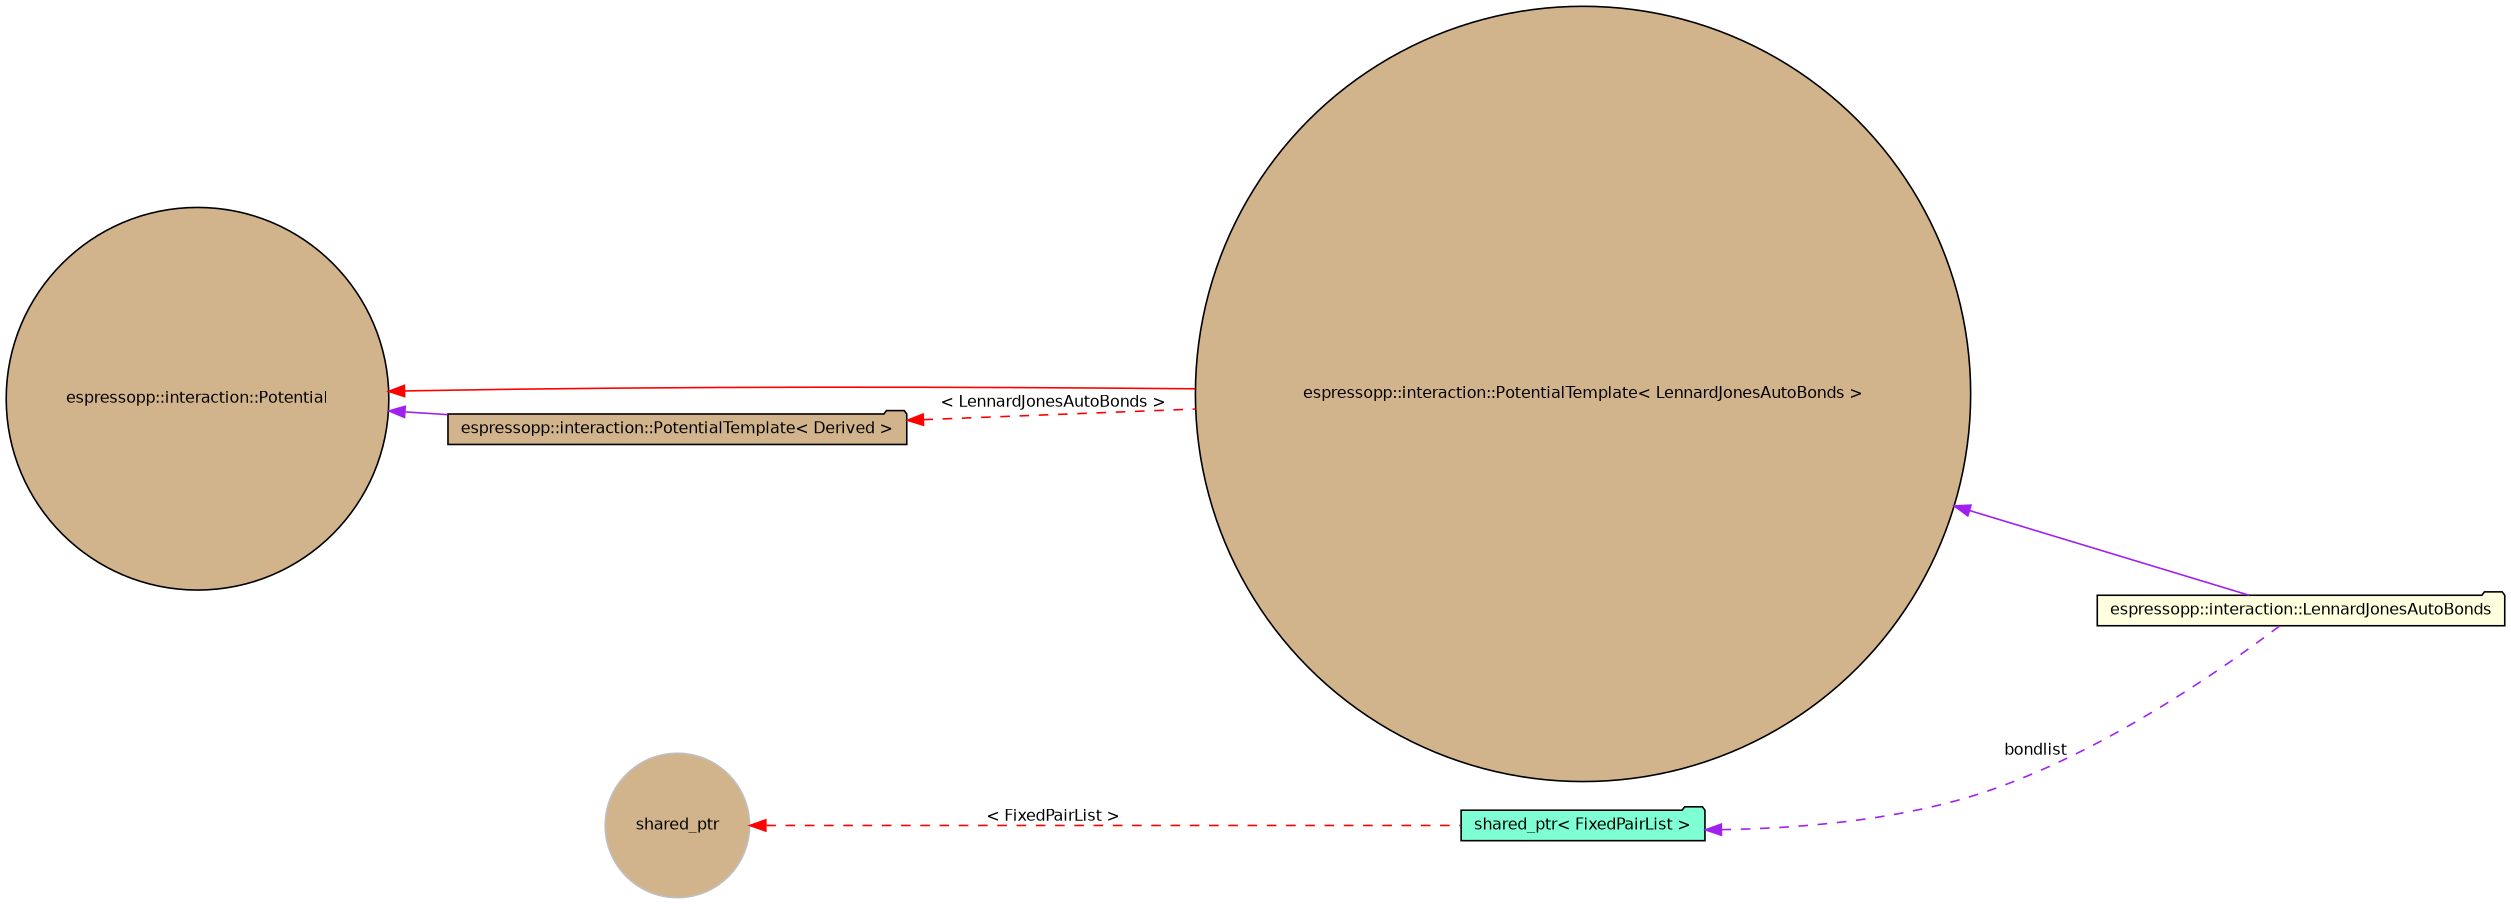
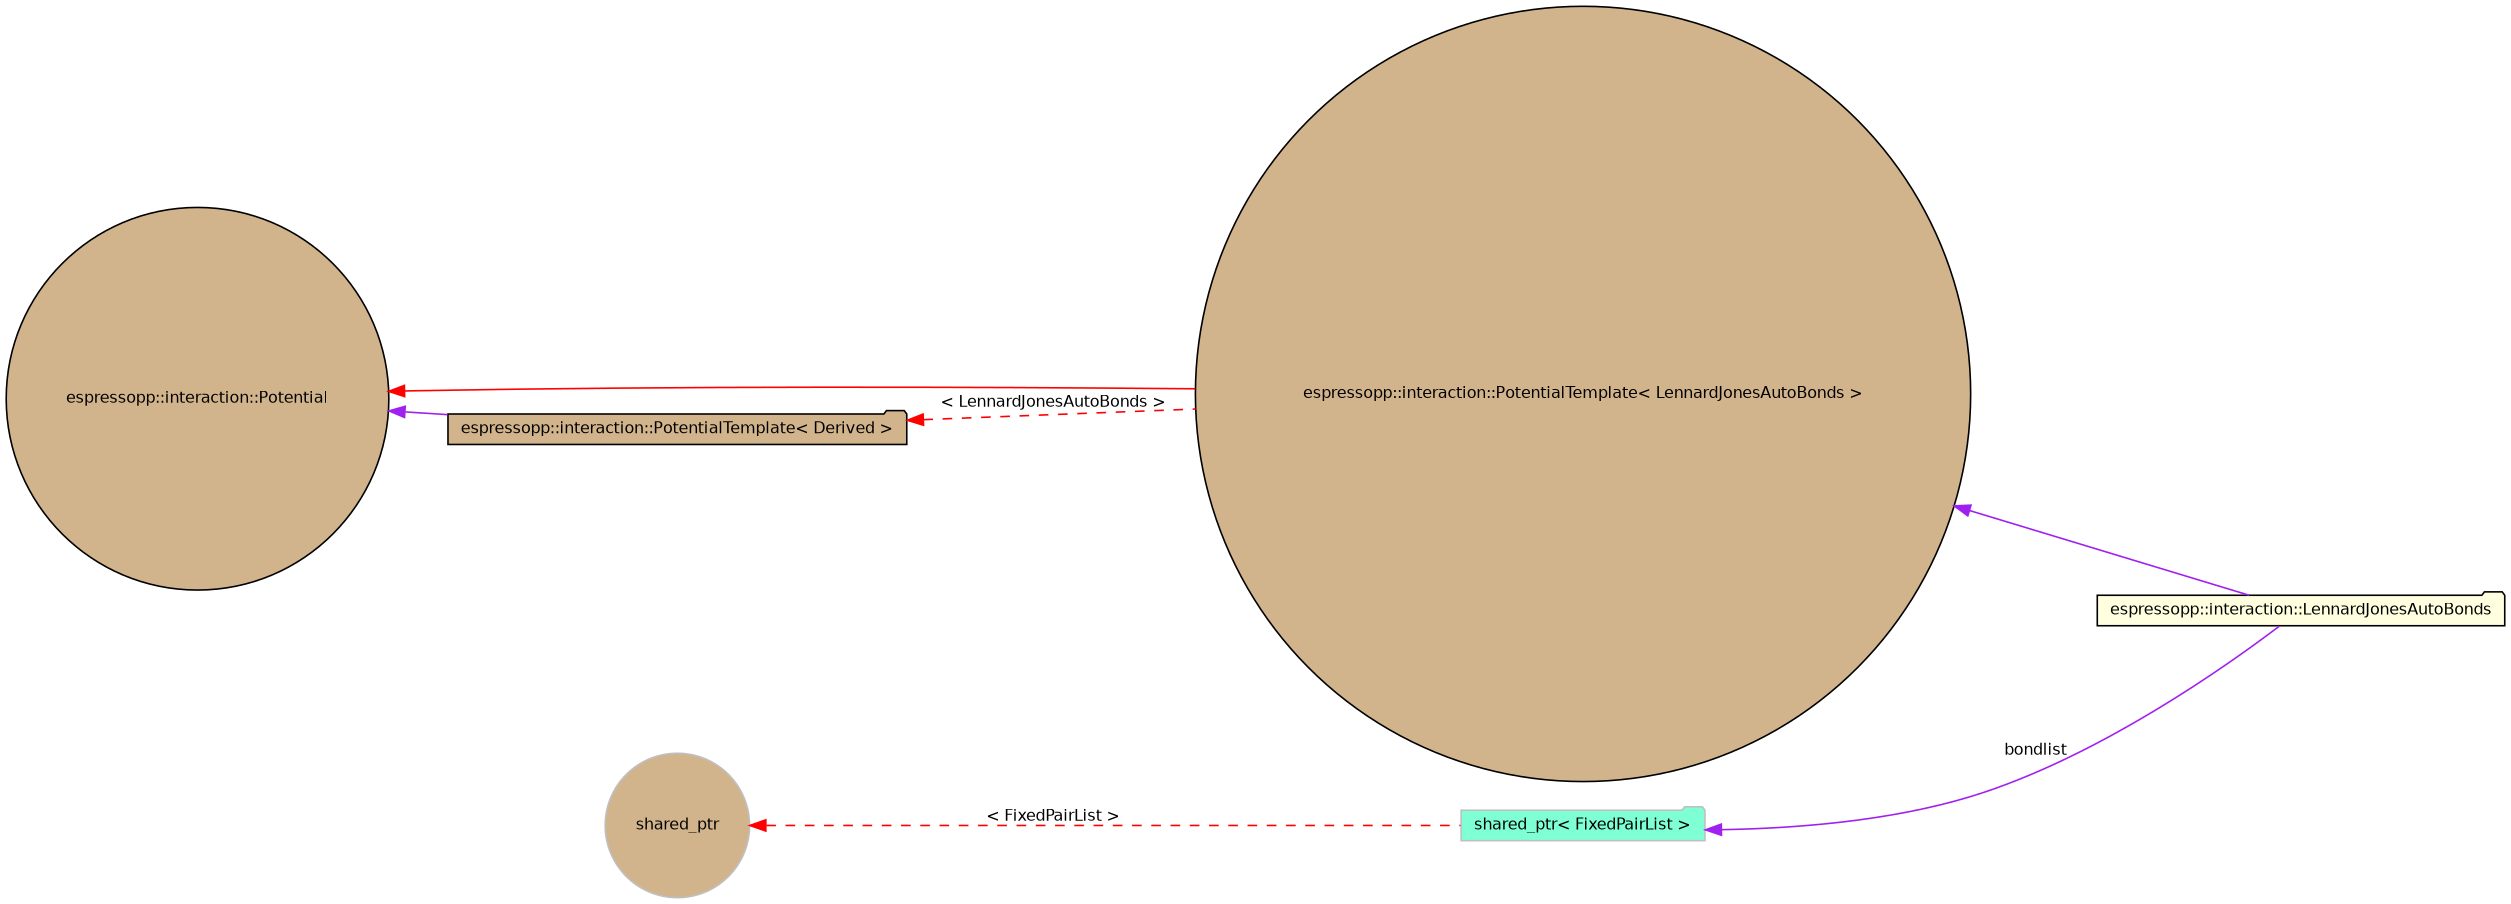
(2019, 779) -> (2019, 779)
(1583, 825) -> (1583, 825)
